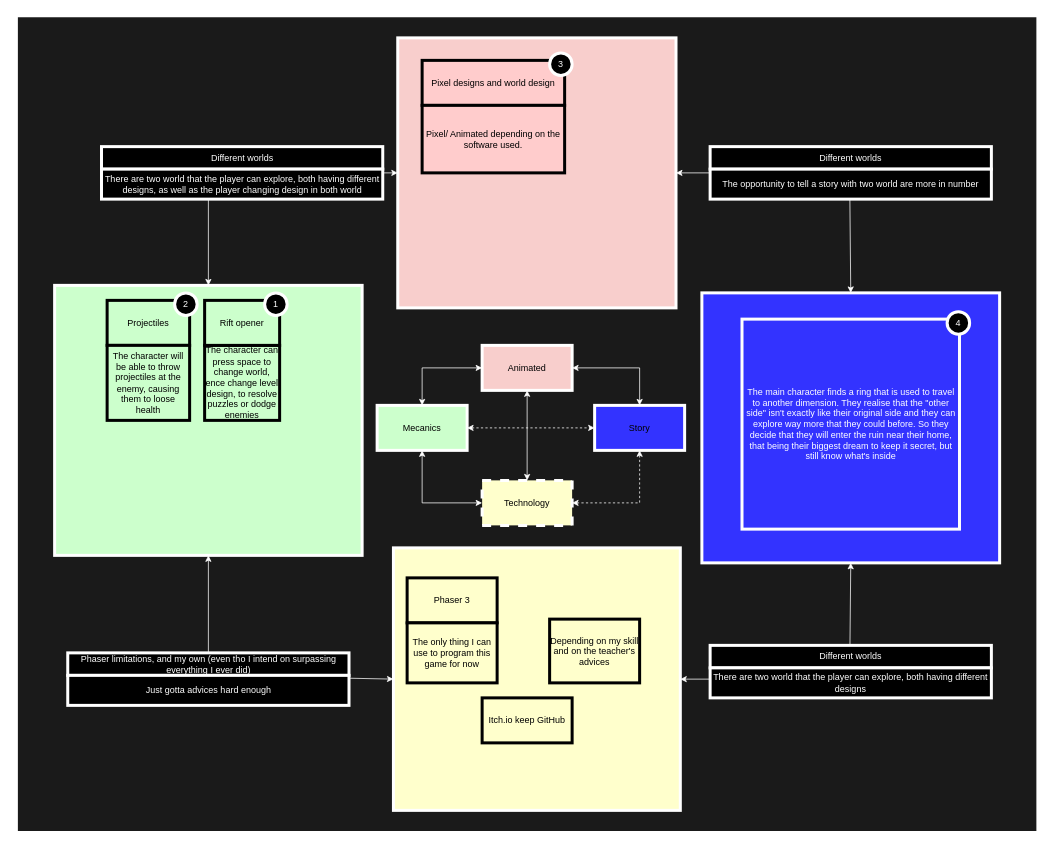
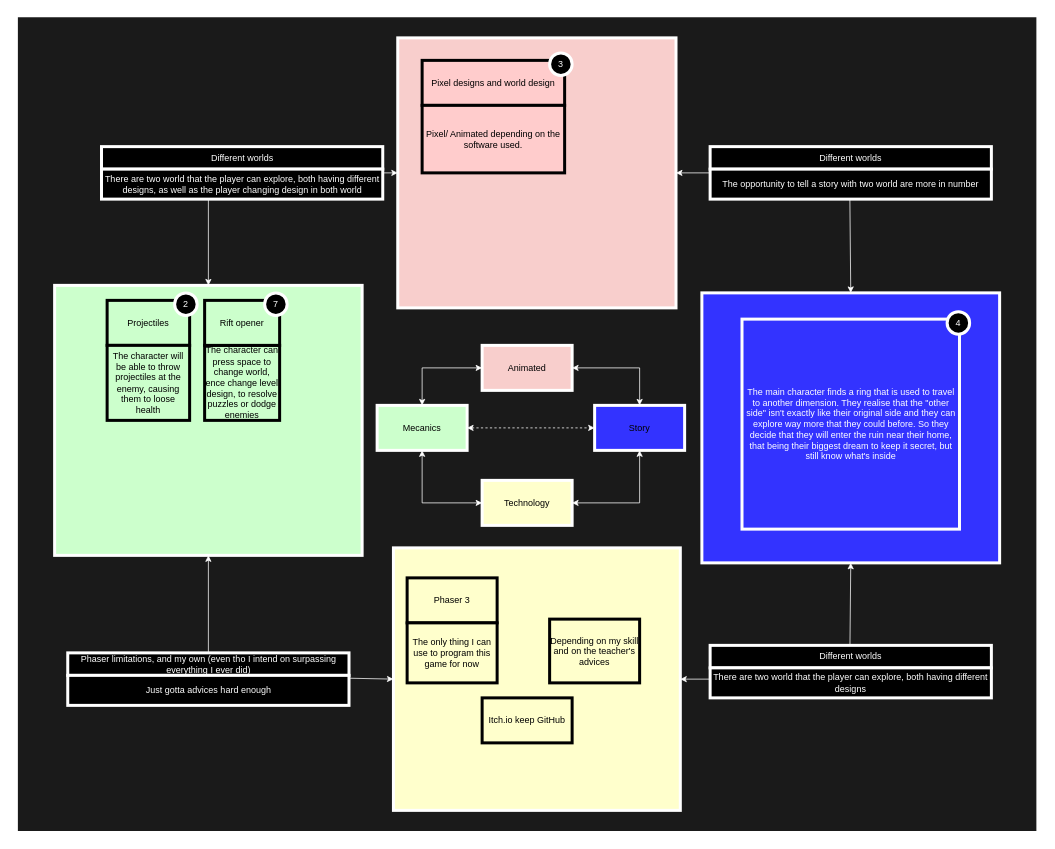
(276, 304) -> (276, 304)
(527, 474) -> none
(527, 503) -> (527, 503)
(631, 503) -> (631, 503)
